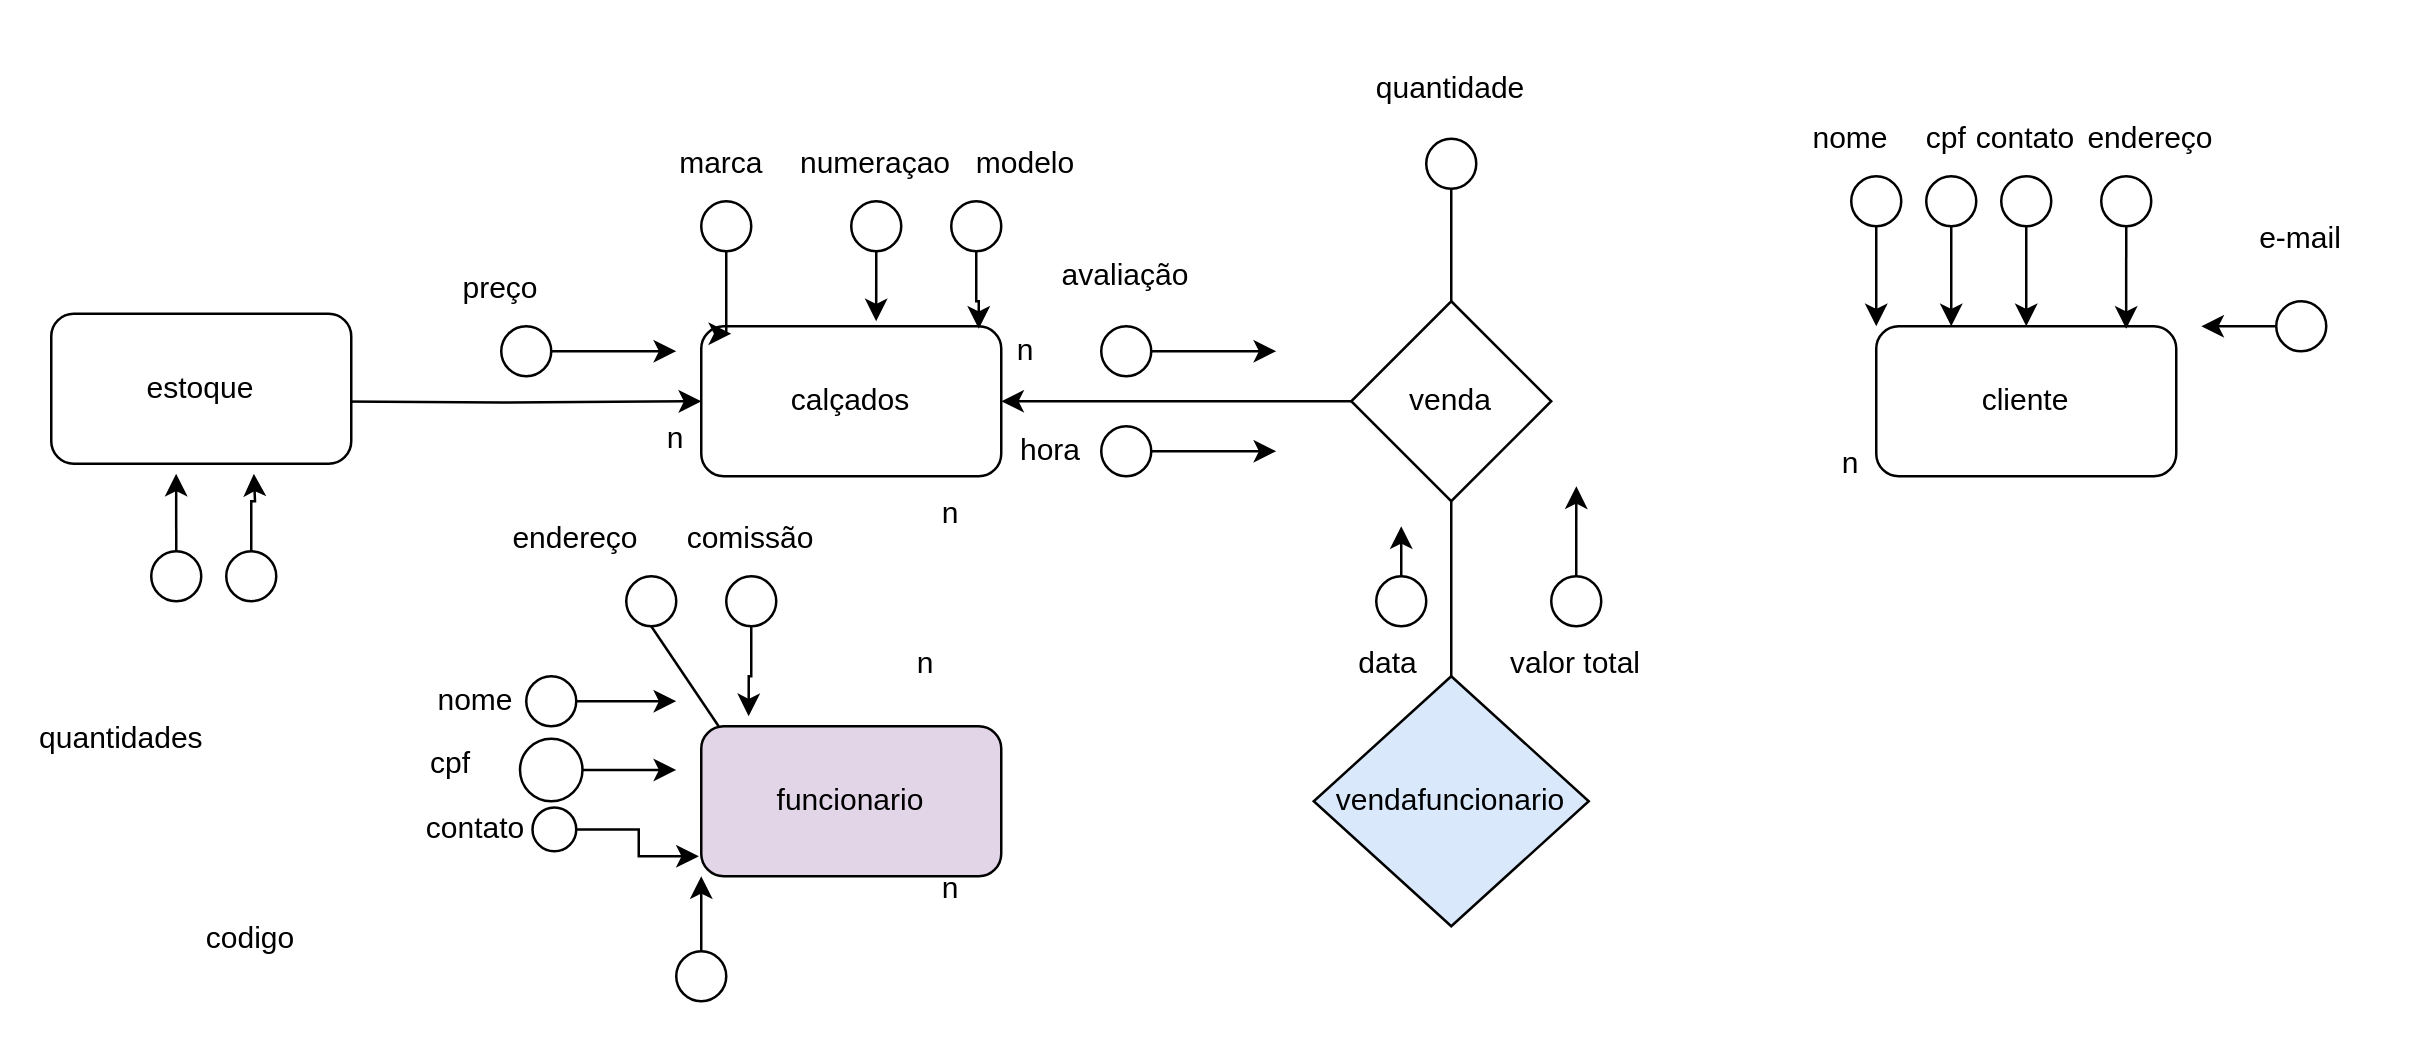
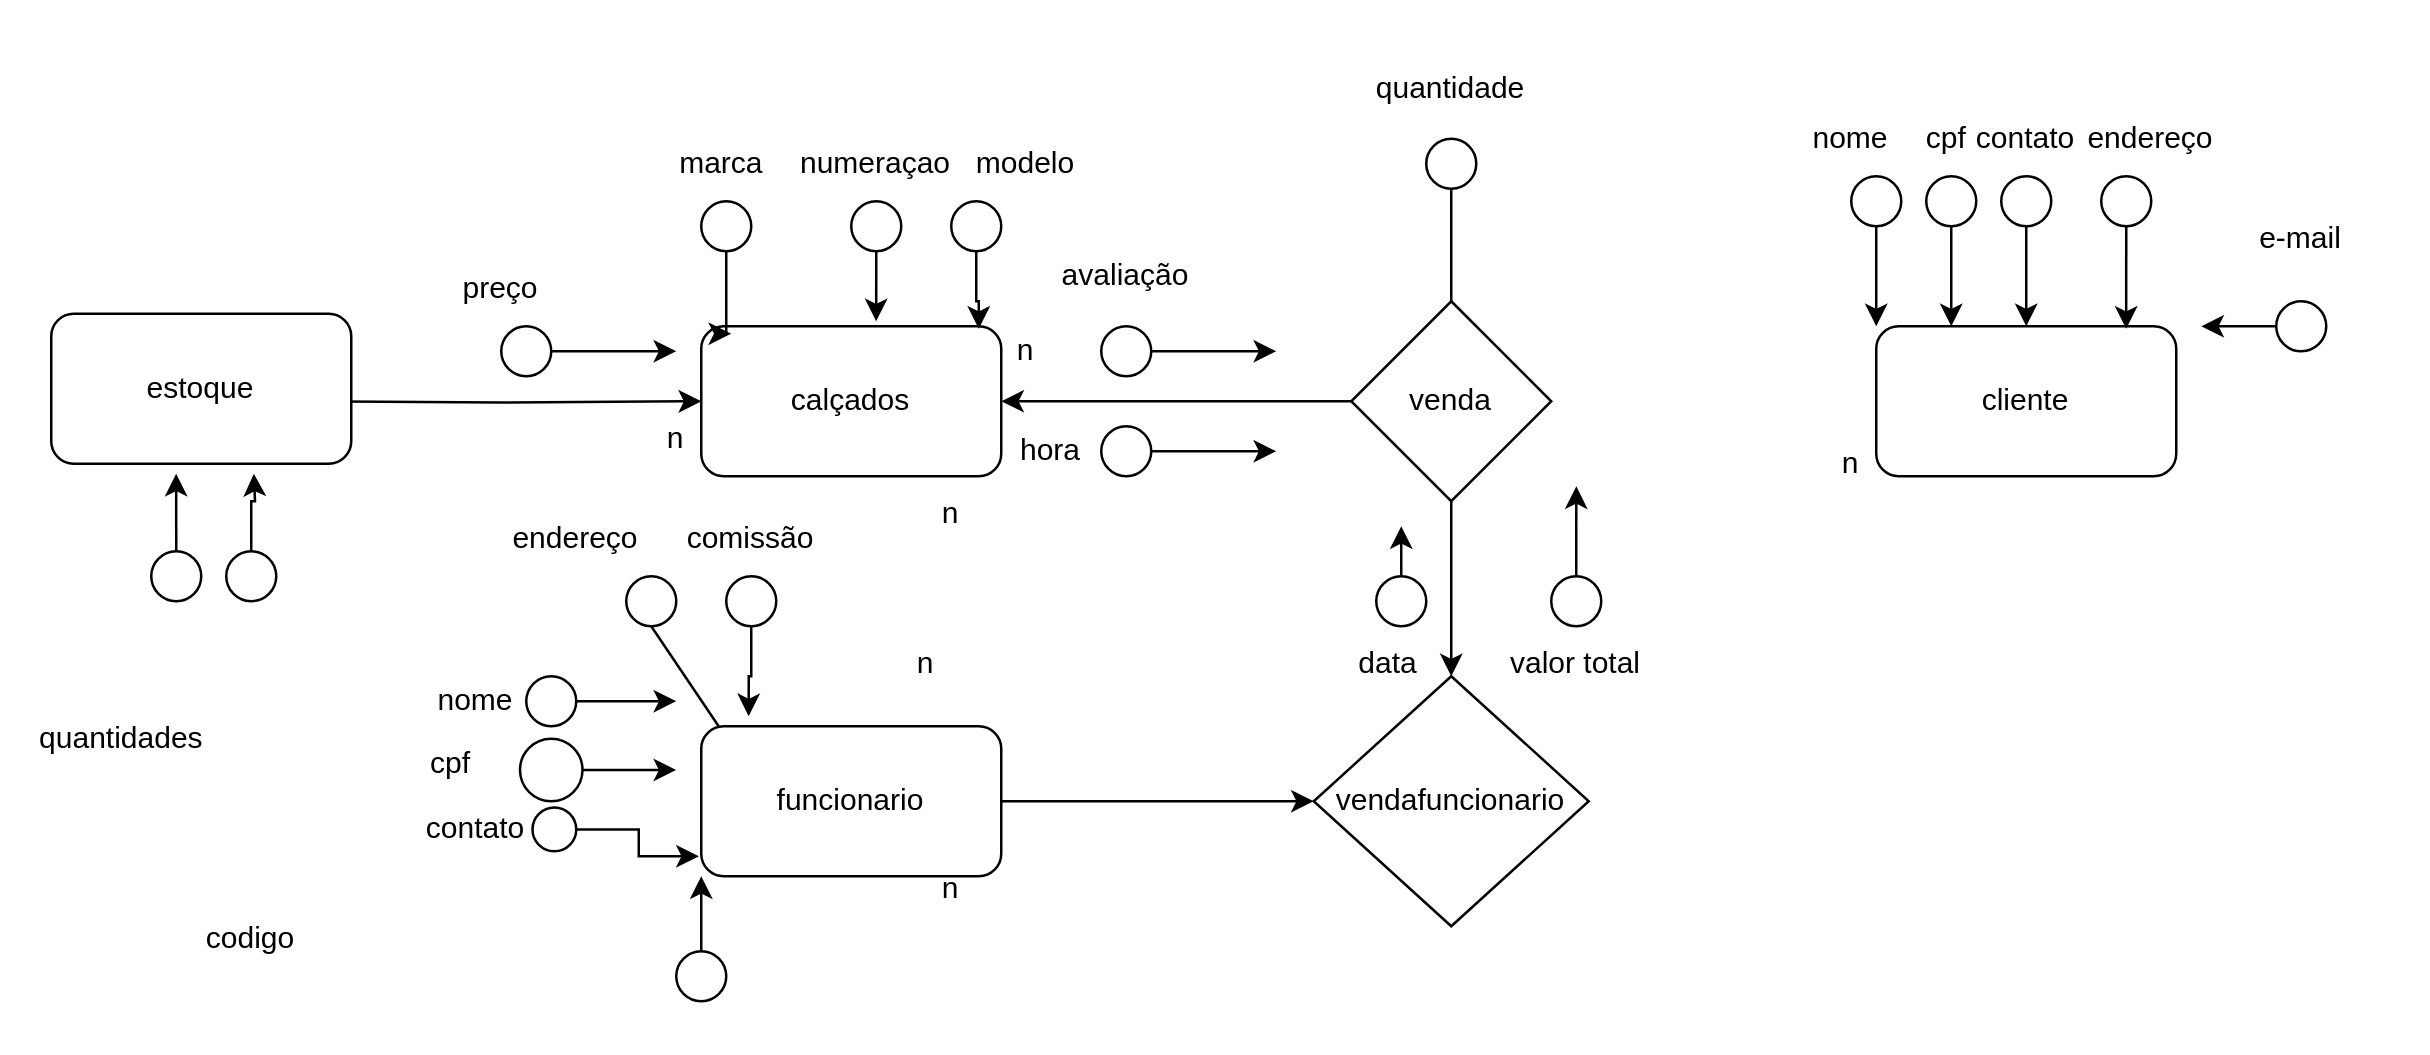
(1451, 665) -> (1451, 658)
(851, 801) -> (851, 801)
none -> (1150, 801)
(1451, 801) -> (1451, 801)
